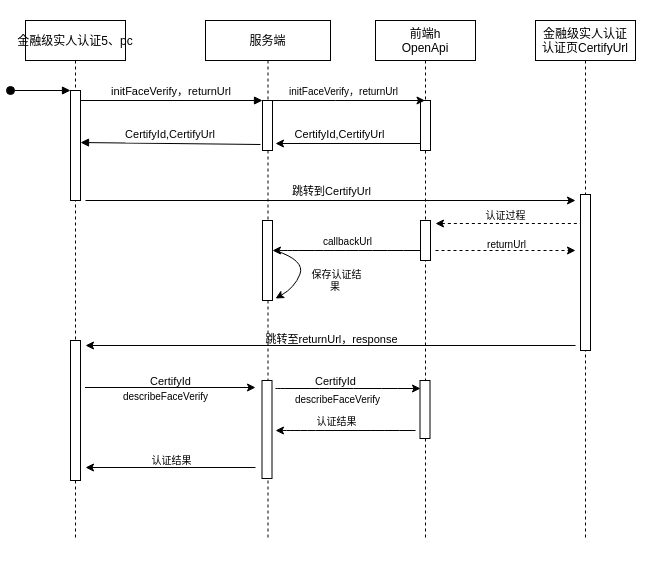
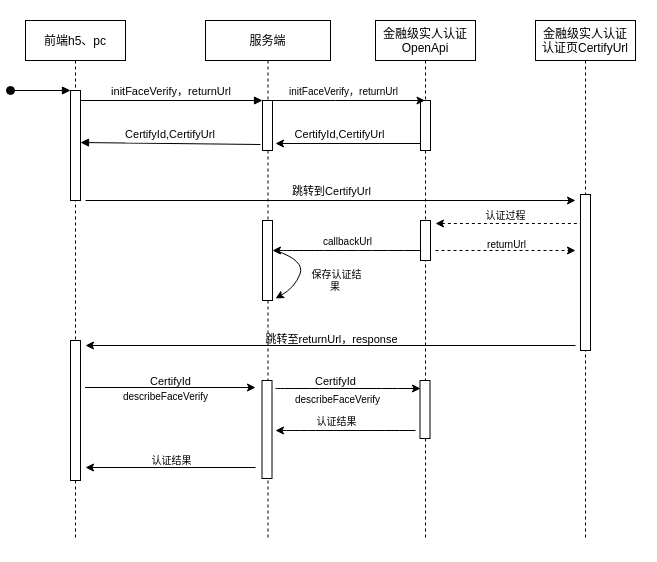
(425, 34) -> (425, 34)
(75, 41) -> (75, 41)
